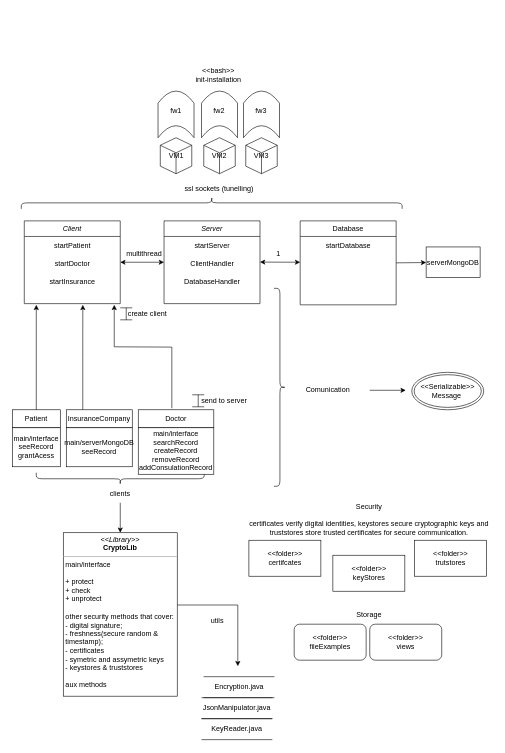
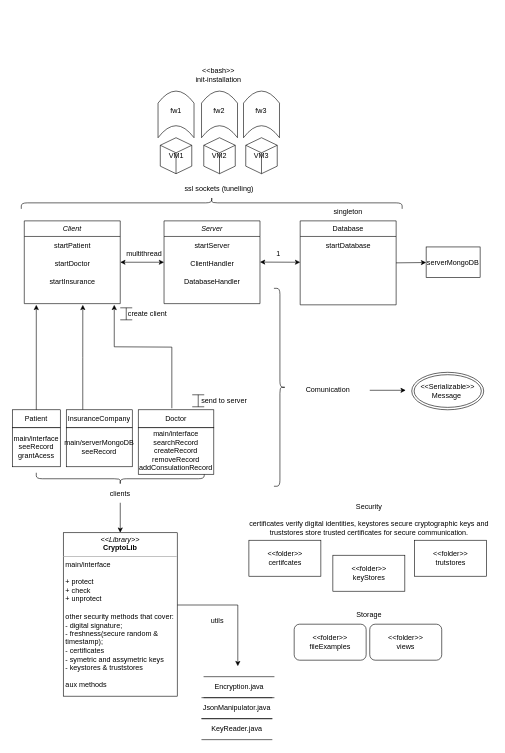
none -> (348, 212)
